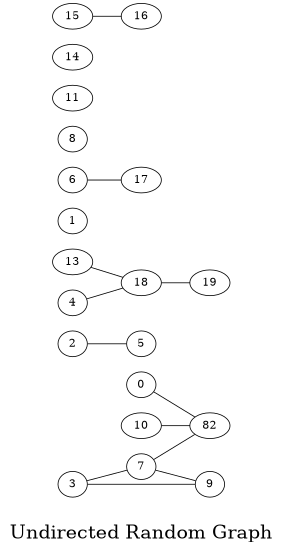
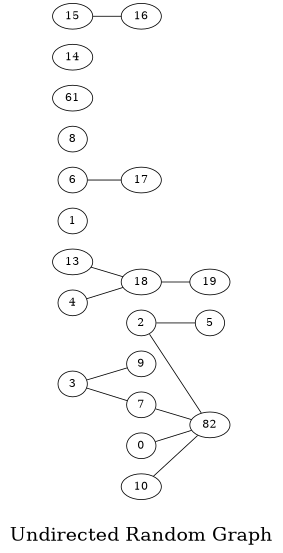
(73, 98) -> (73, 98)
none -> (175, 374)
(176, 475) -> none
